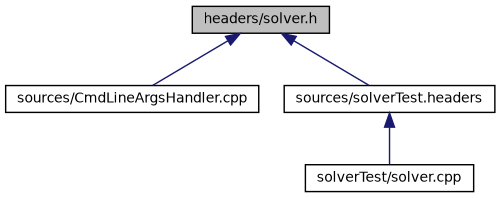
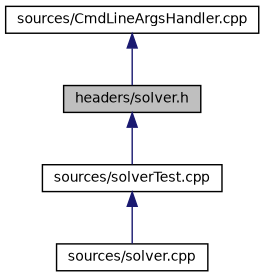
(190, 63) -> (132, 67)
(390, 99) -> (132, 178)
(390, 178) -> (132, 257)
